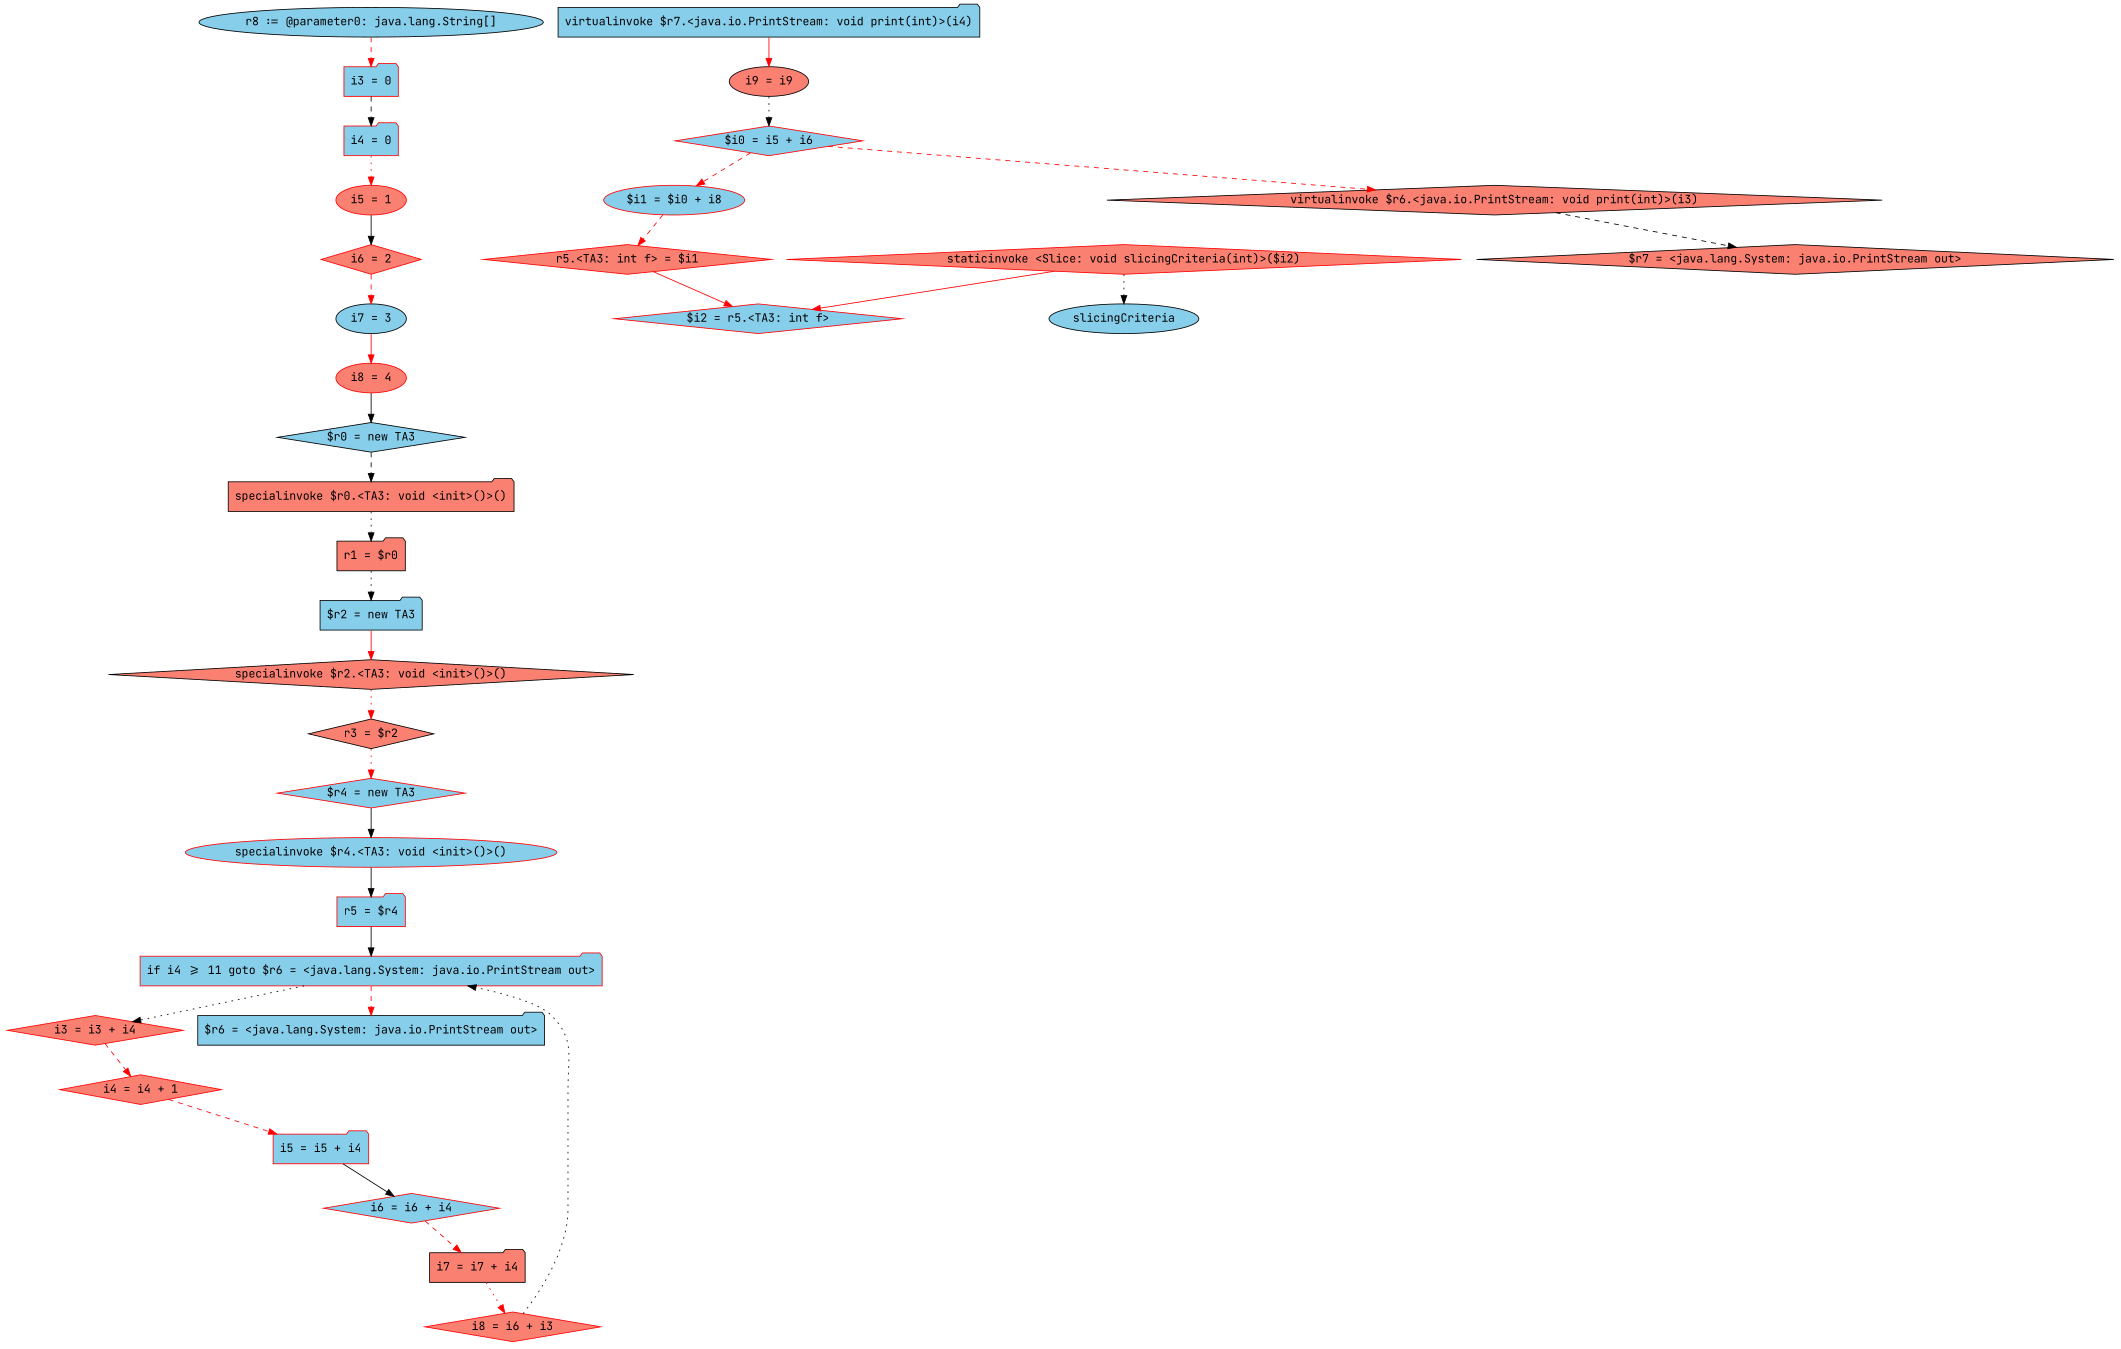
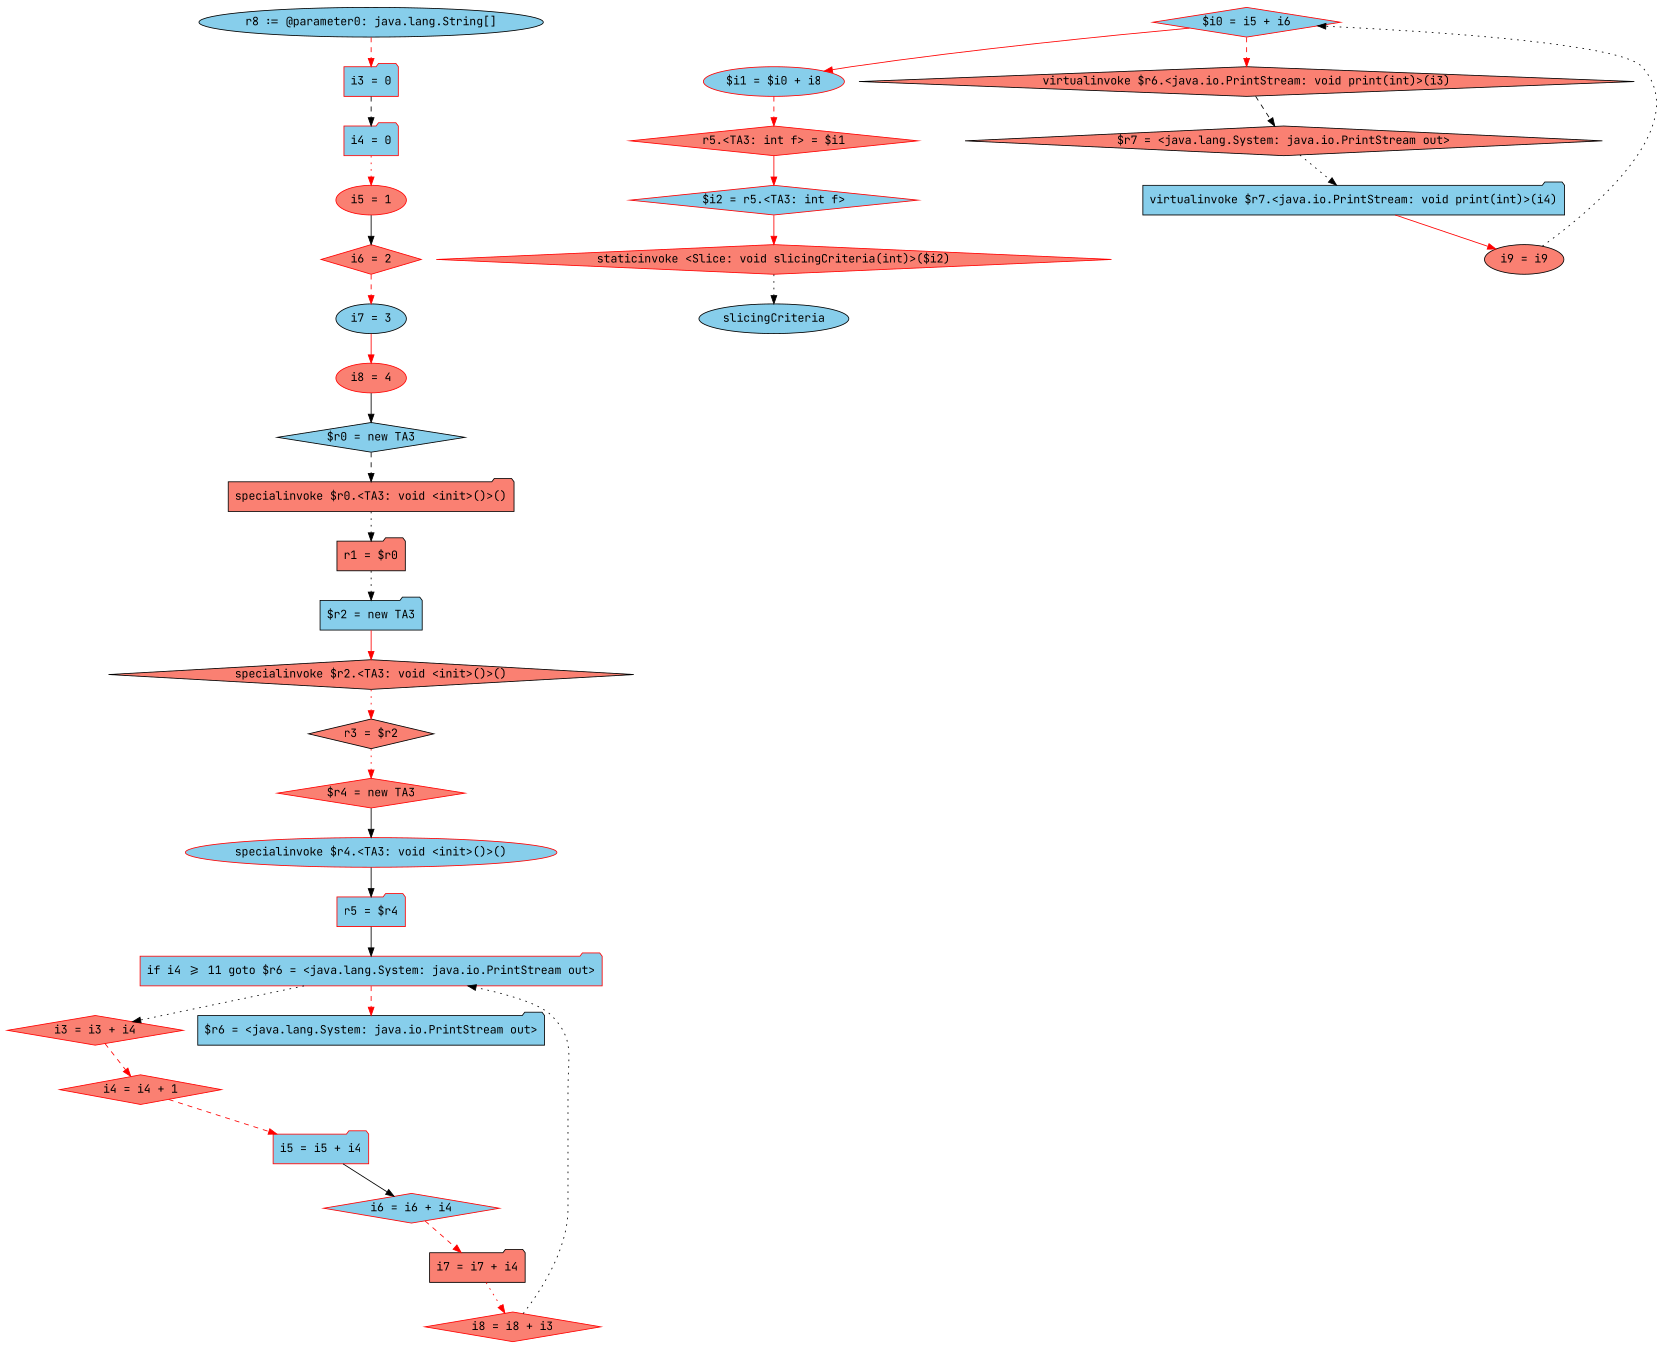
(727, 167) -> (1011, 46)
none -> (1315, 167)
(937, 290) -> (774, 226)
(371, 793) -> (371, 793)
(513, 1327) -> (513, 1327)
